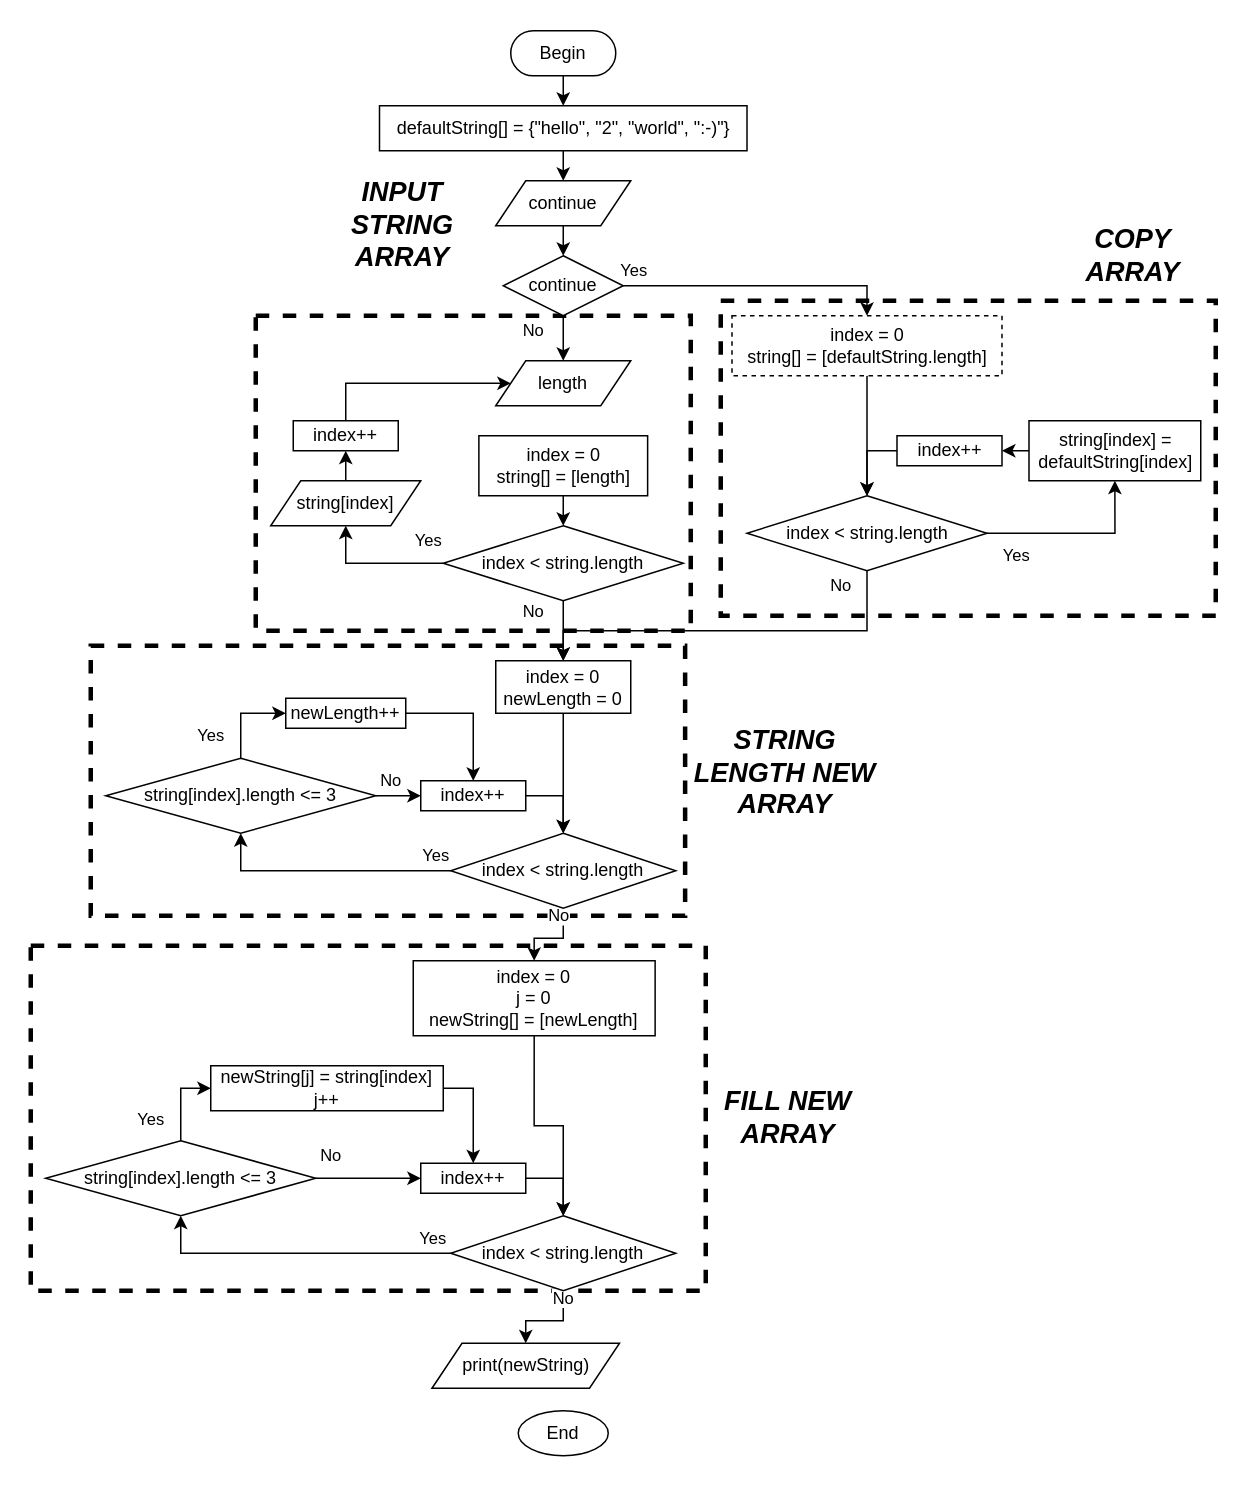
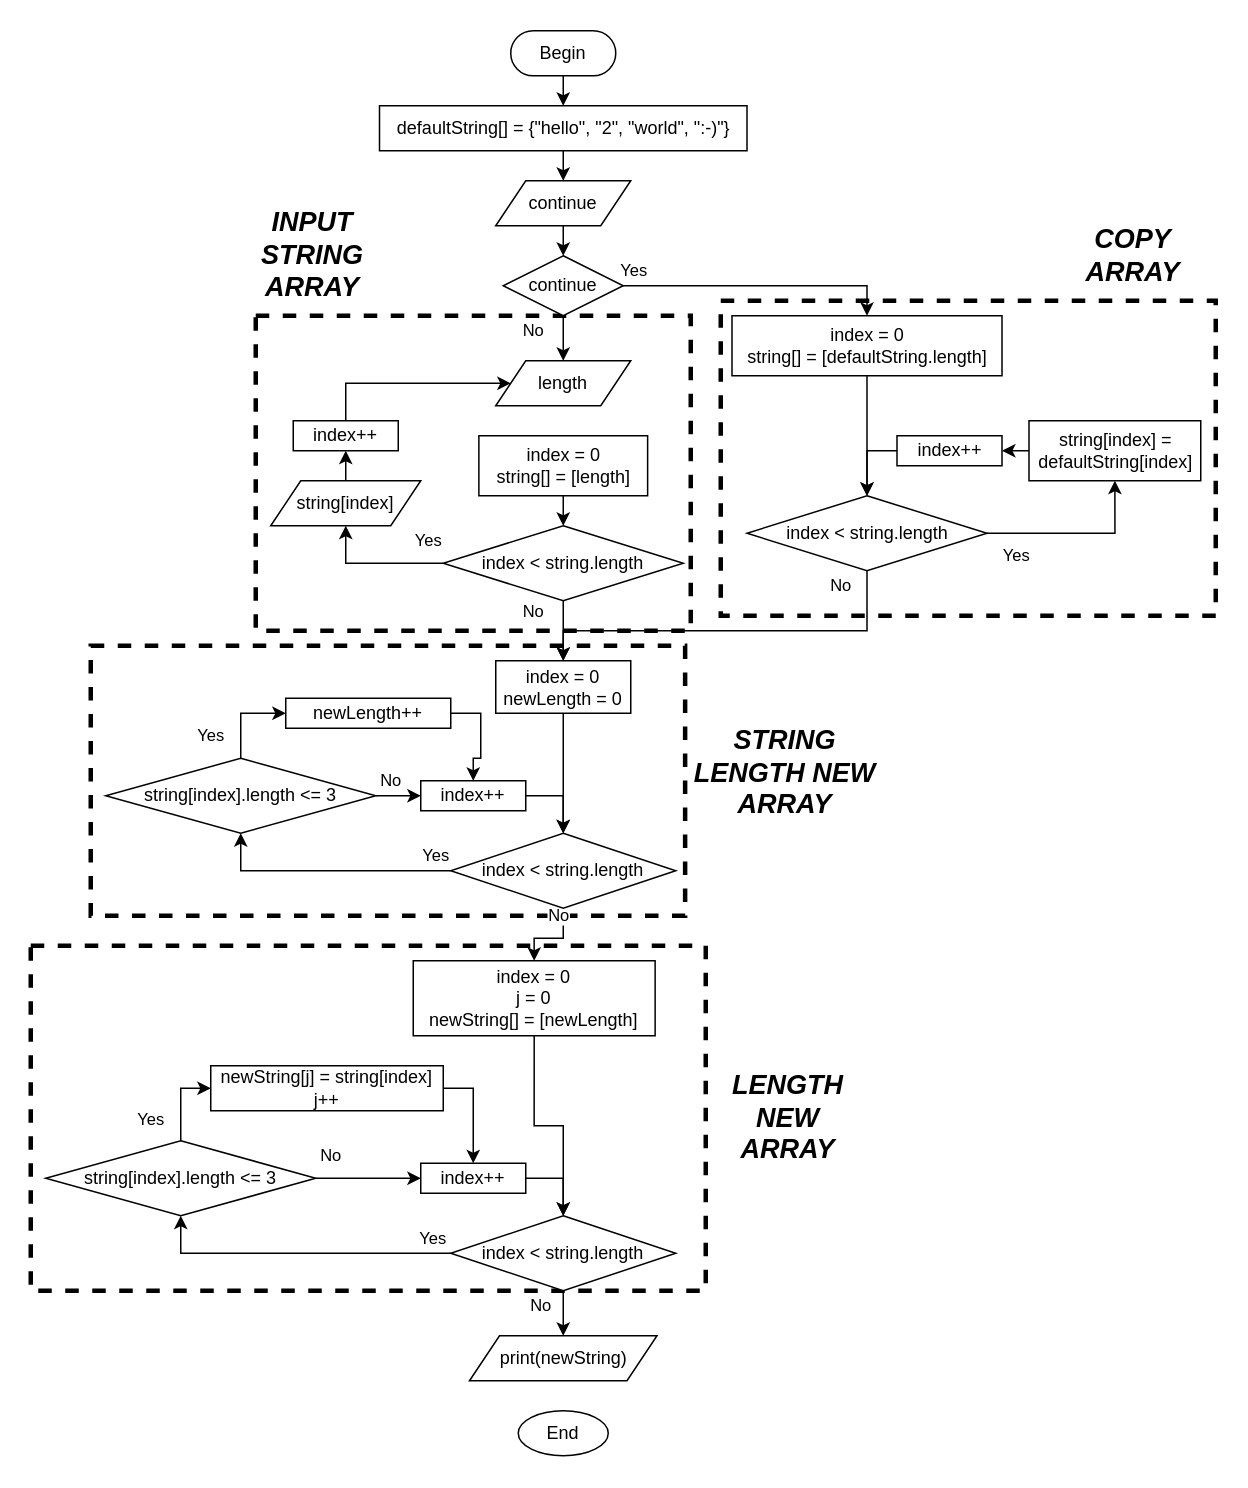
(402, 226) -> (312, 256)
(867, 346) -> (867, 346)
(346, 713) -> (368, 713)
(788, 1118) -> (788, 1118)
(526, 1366) -> (563, 1358)
